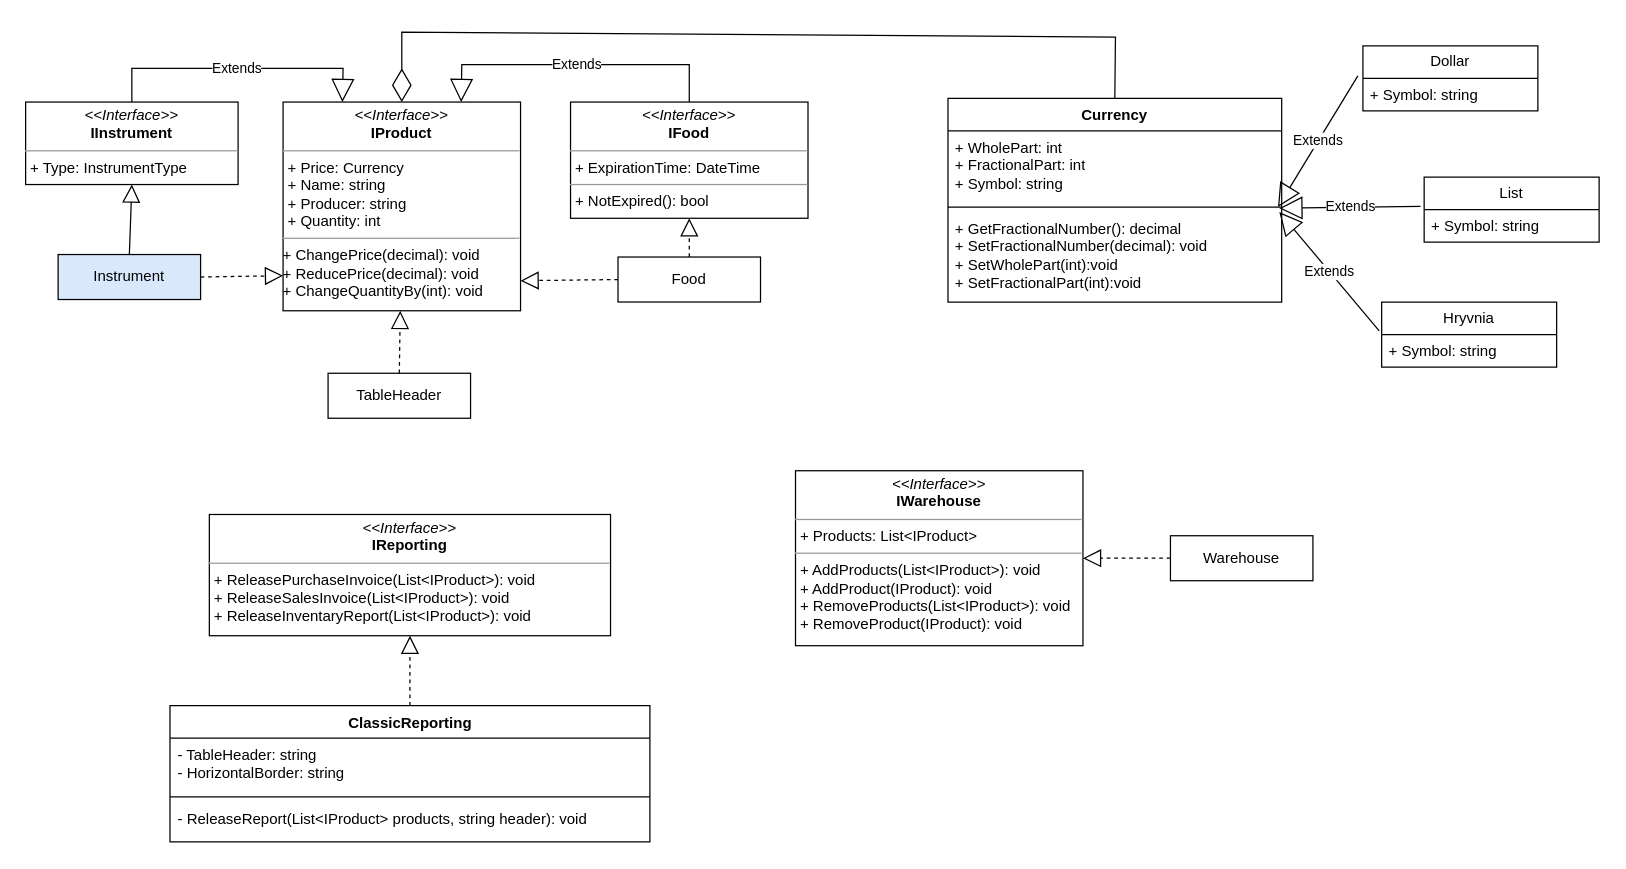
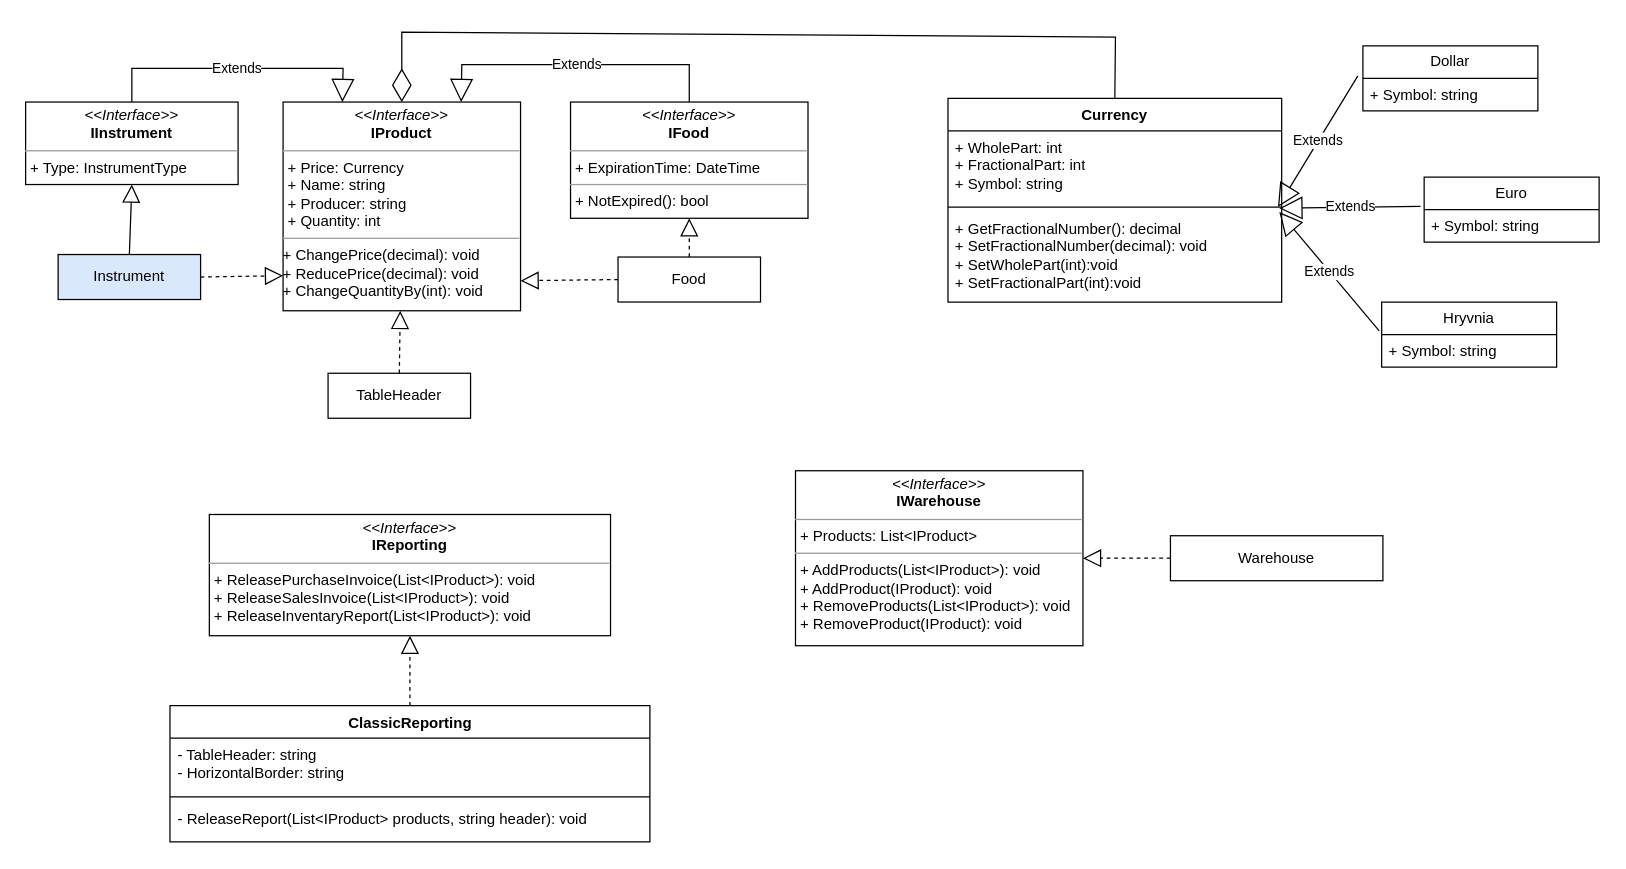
(1512, 193) -> (1512, 193)
(1242, 558) -> (1277, 558)
